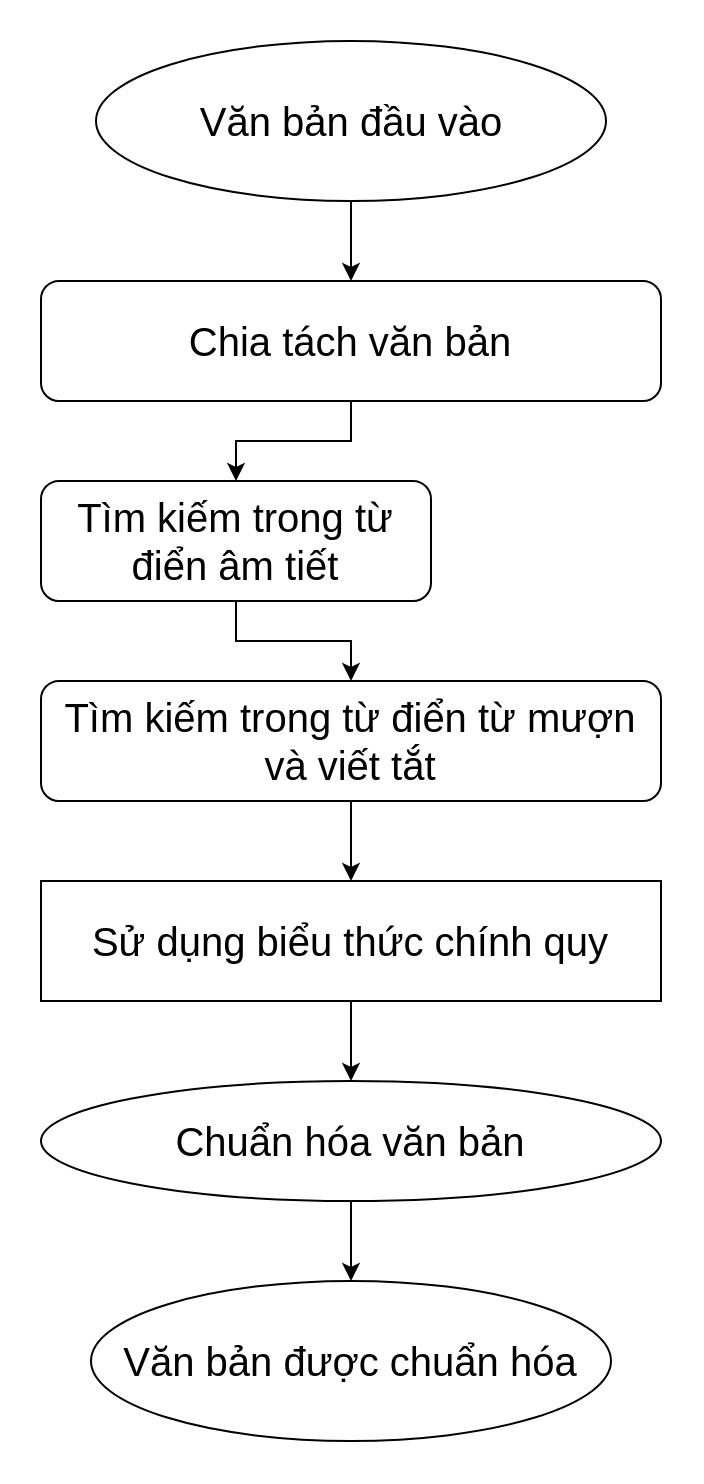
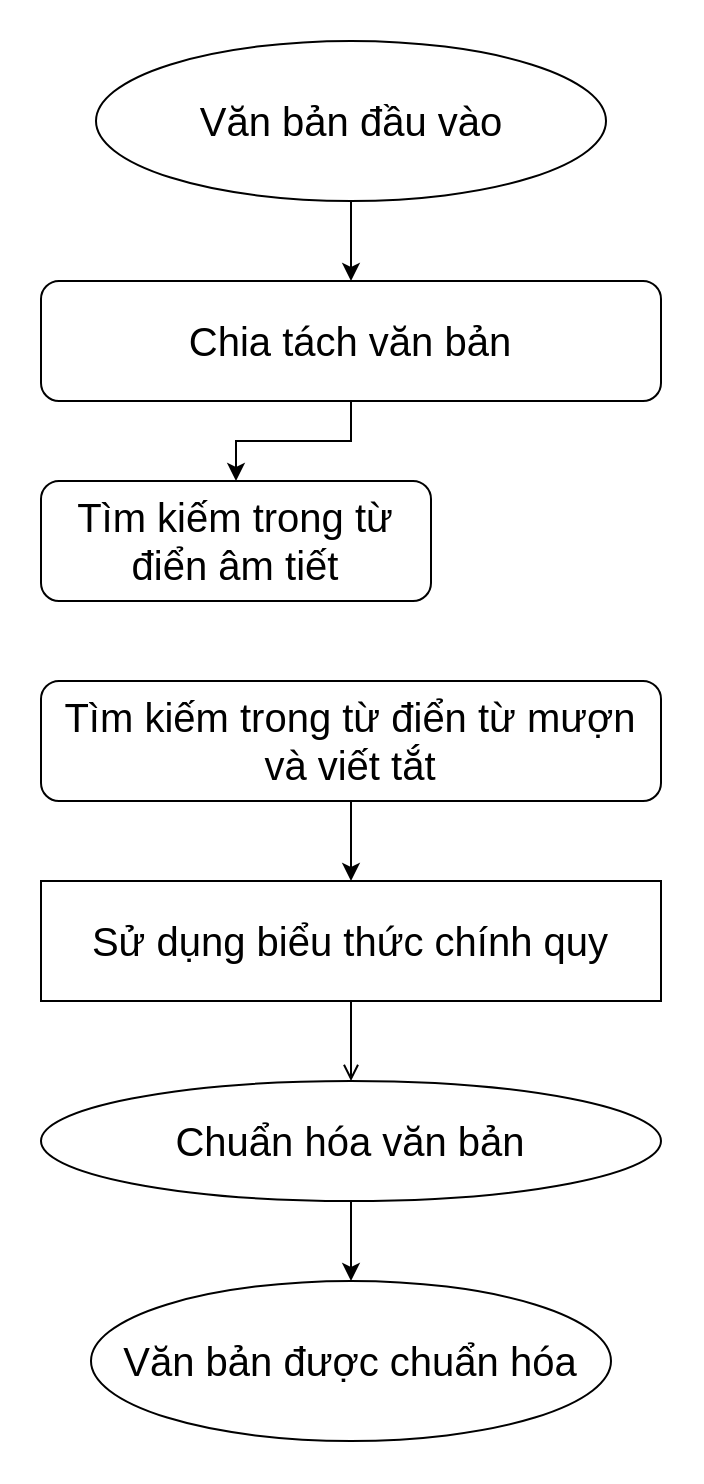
(287, 641) -> none
(351, 1066) -> (351, 1068)
